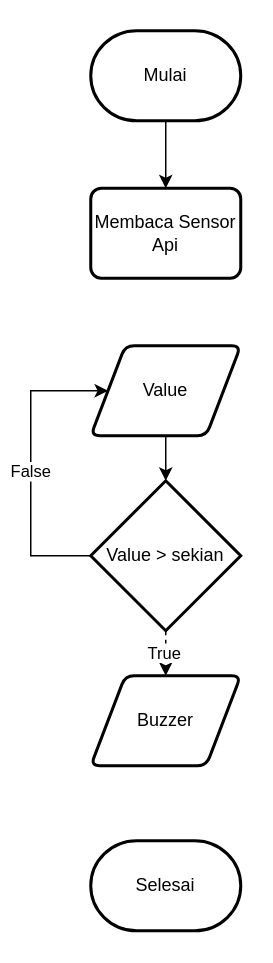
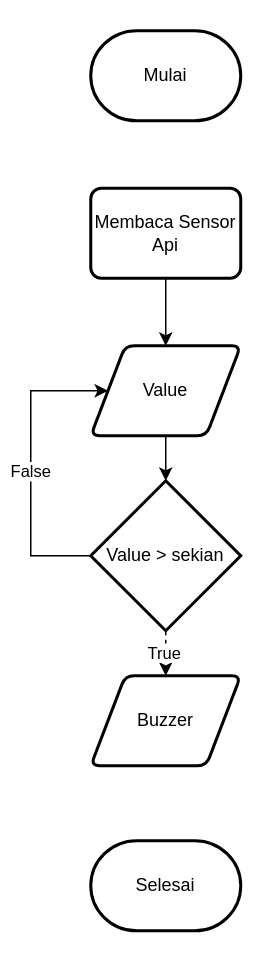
(166, 149) -> none
none -> (166, 307)
